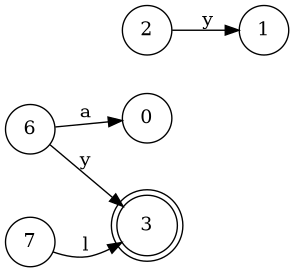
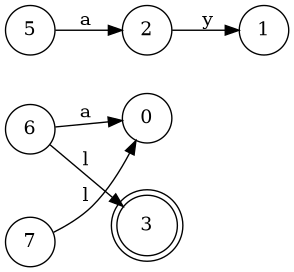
none -> (30, 30)
(86, 160) -> (86, 160)
(82, 257) -> (98, 200)
